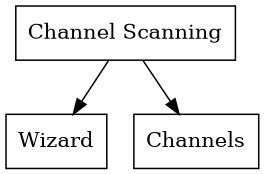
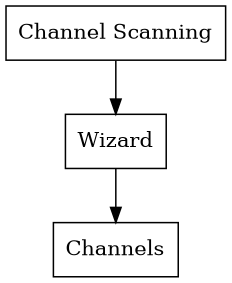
(157, 81) -> (116, 188)
